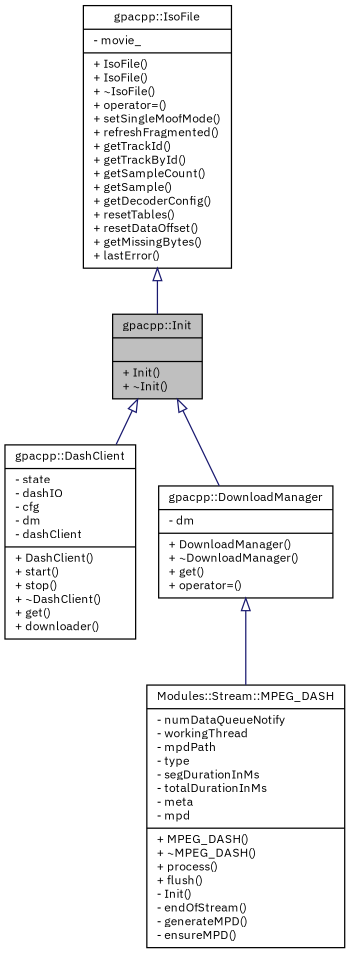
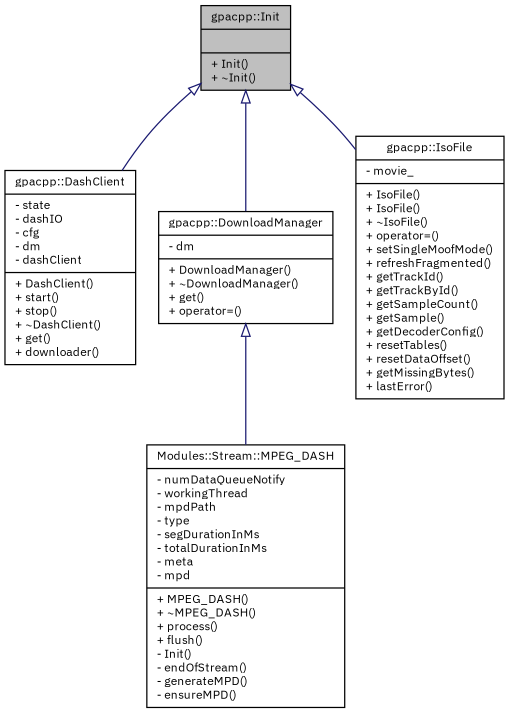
(157, 297) -> (329, 120)
